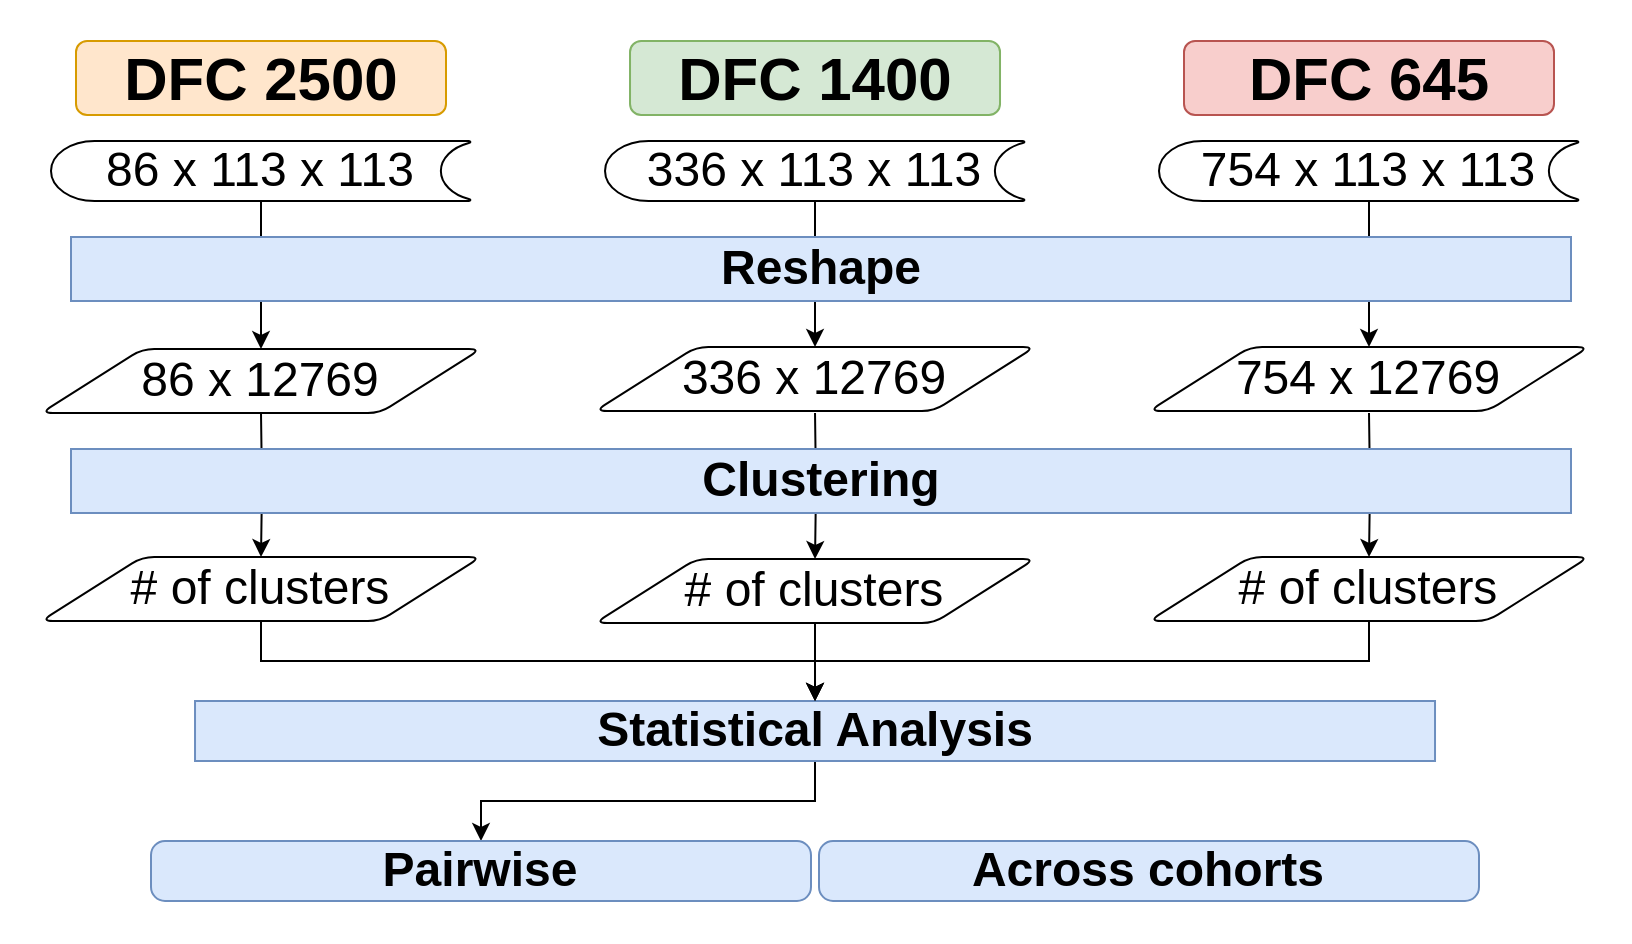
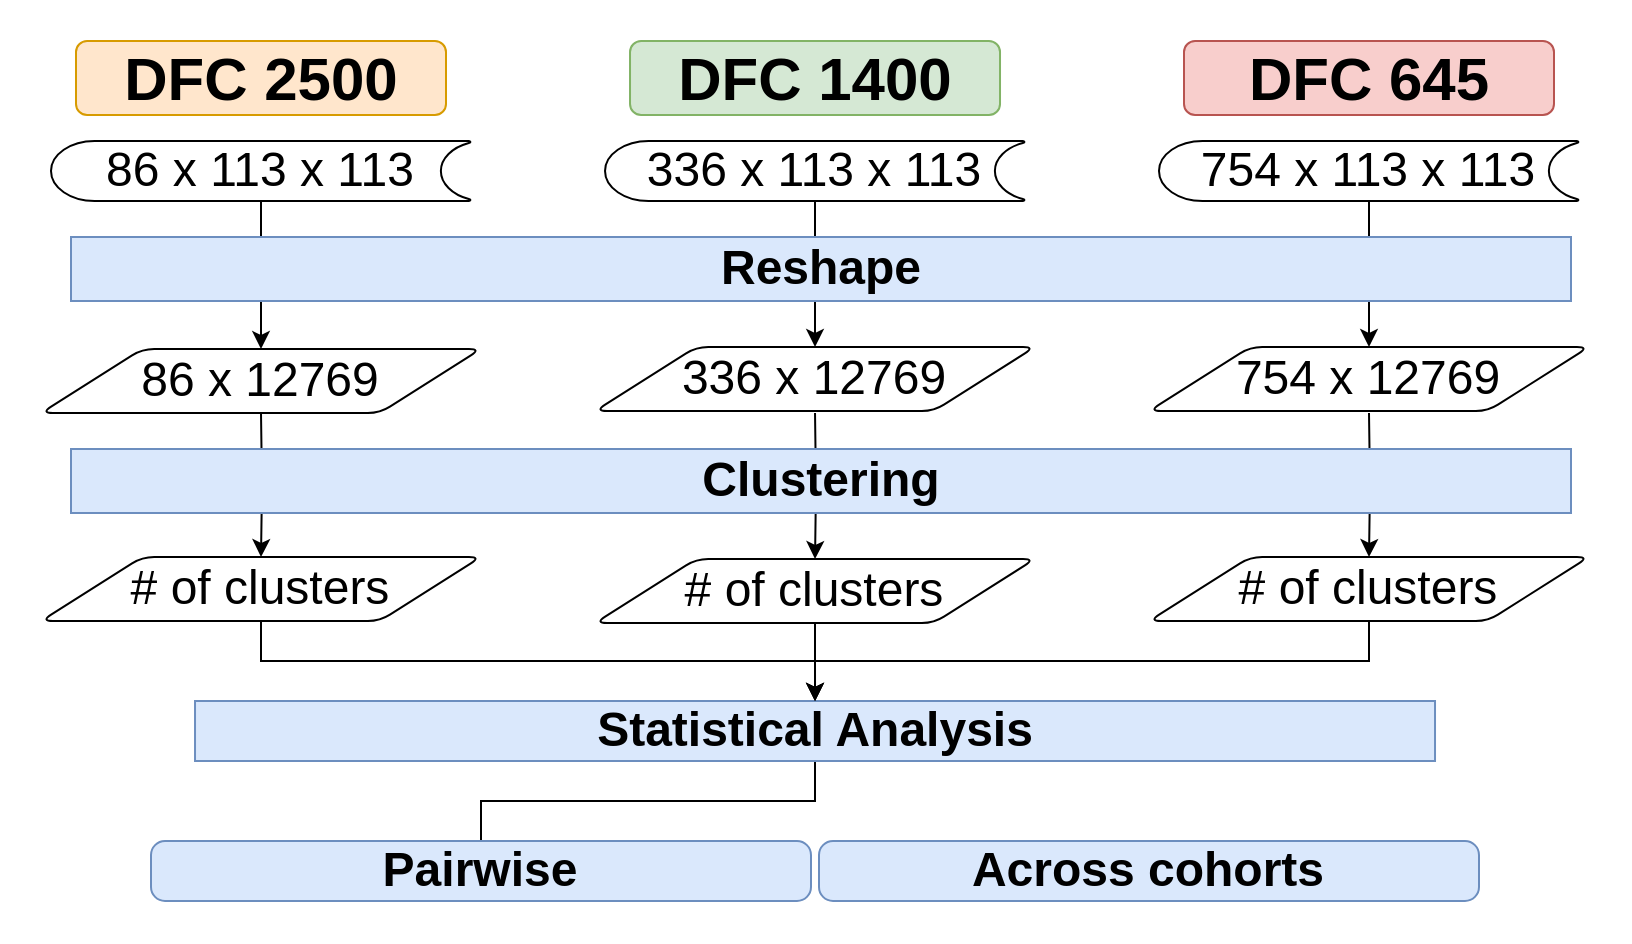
(481, 826) -> (481, 831)
